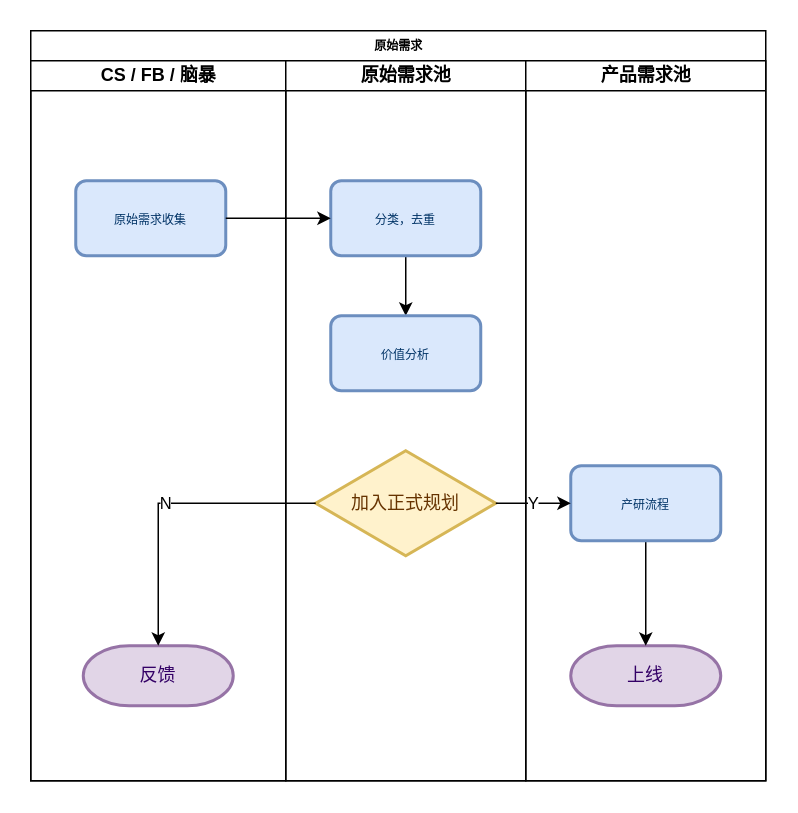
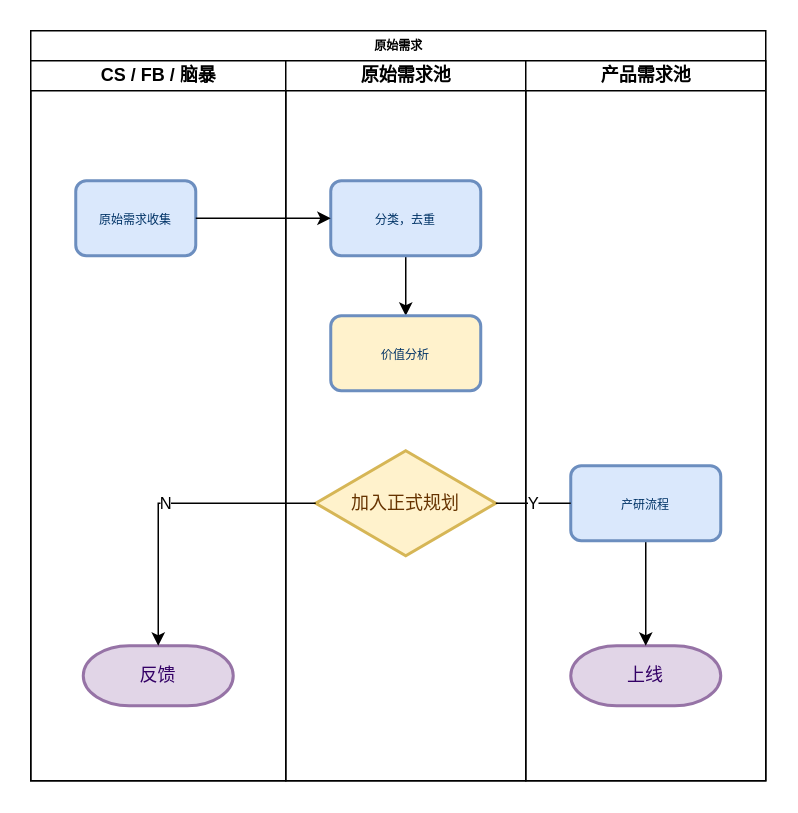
(151, 218) -> (136, 218)
(406, 353) -> (406, 353)
(559, 503) -> (563, 503)
